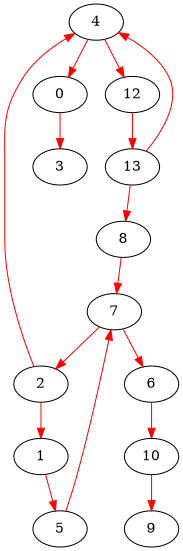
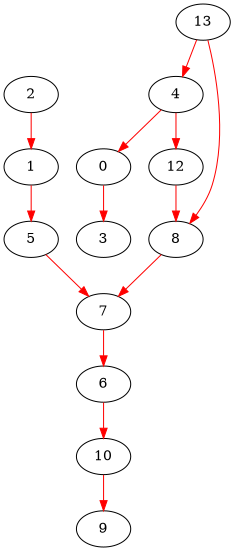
(132, 126) -> (176, 198)
(5, 193) -> none
(81, 344) -> none
